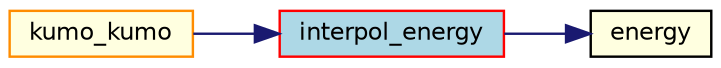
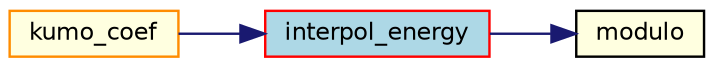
(101, 34) -> (94, 34)
(651, 34) -> (640, 34)
